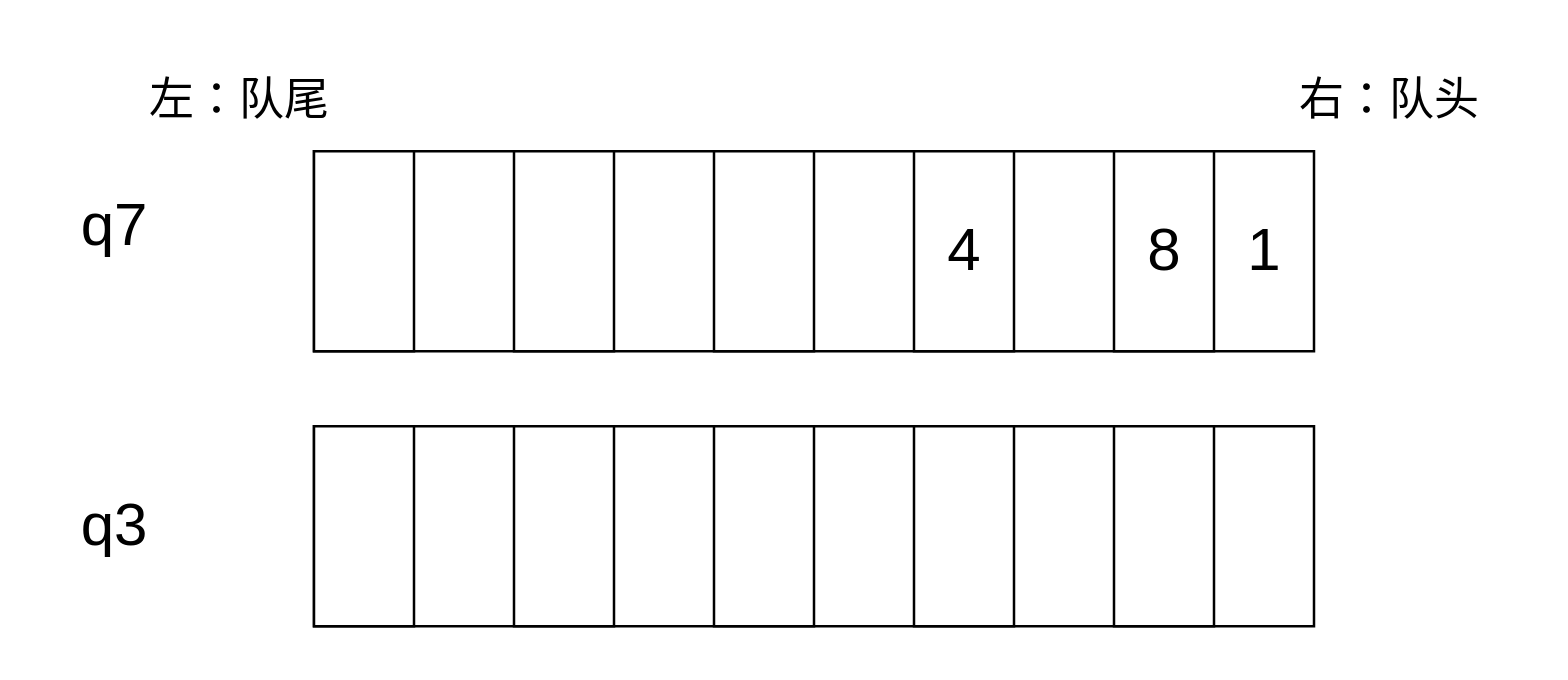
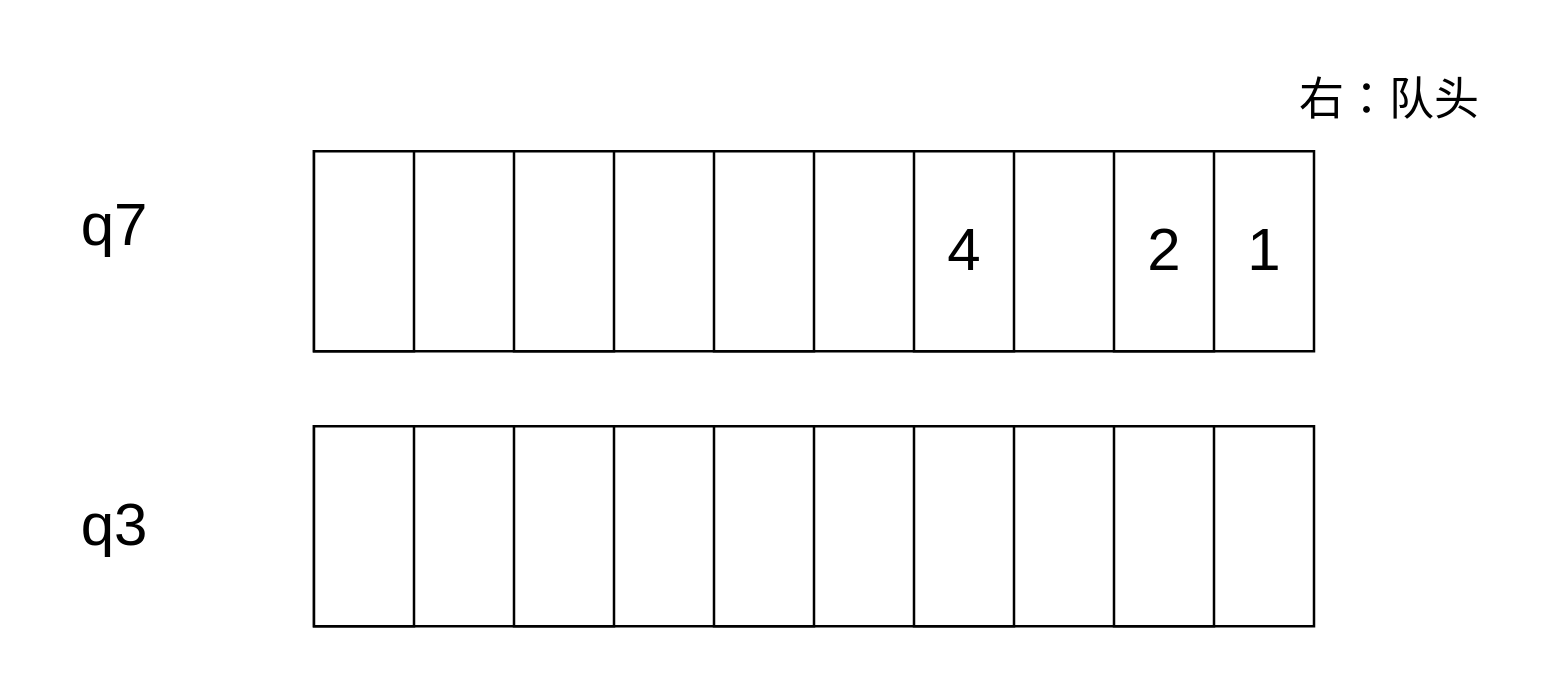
(239, 101) -> none
(1165, 251) -> (1165, 251)
